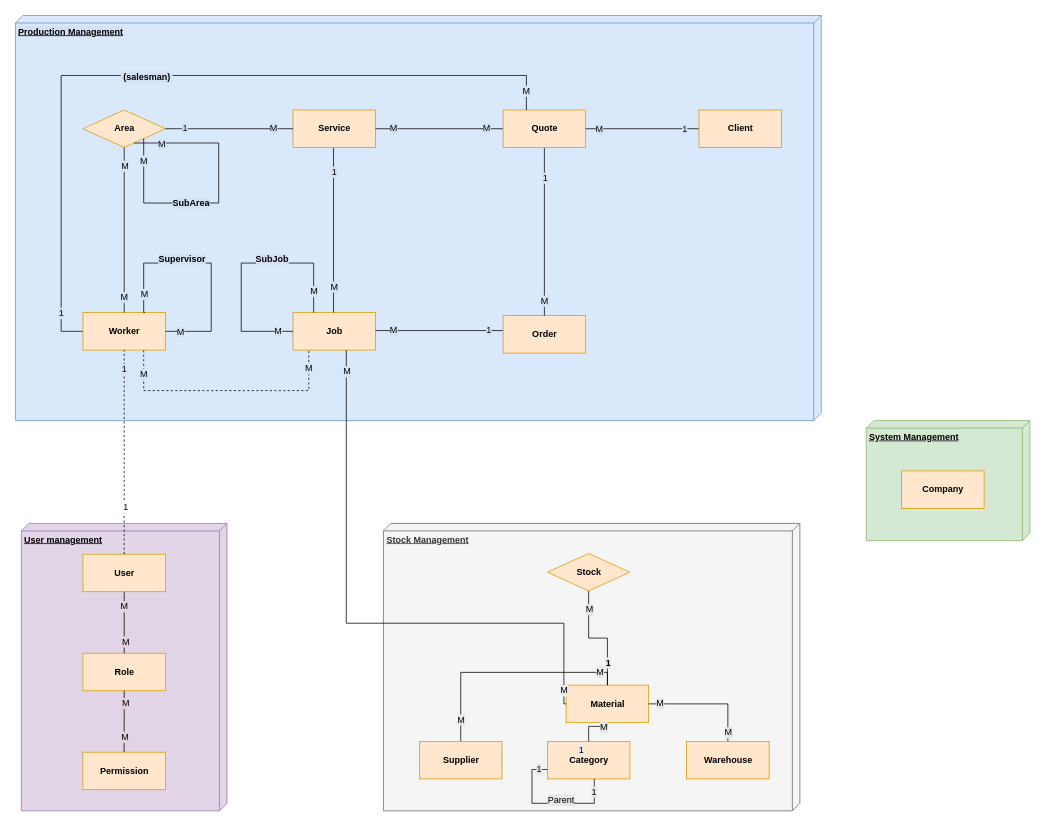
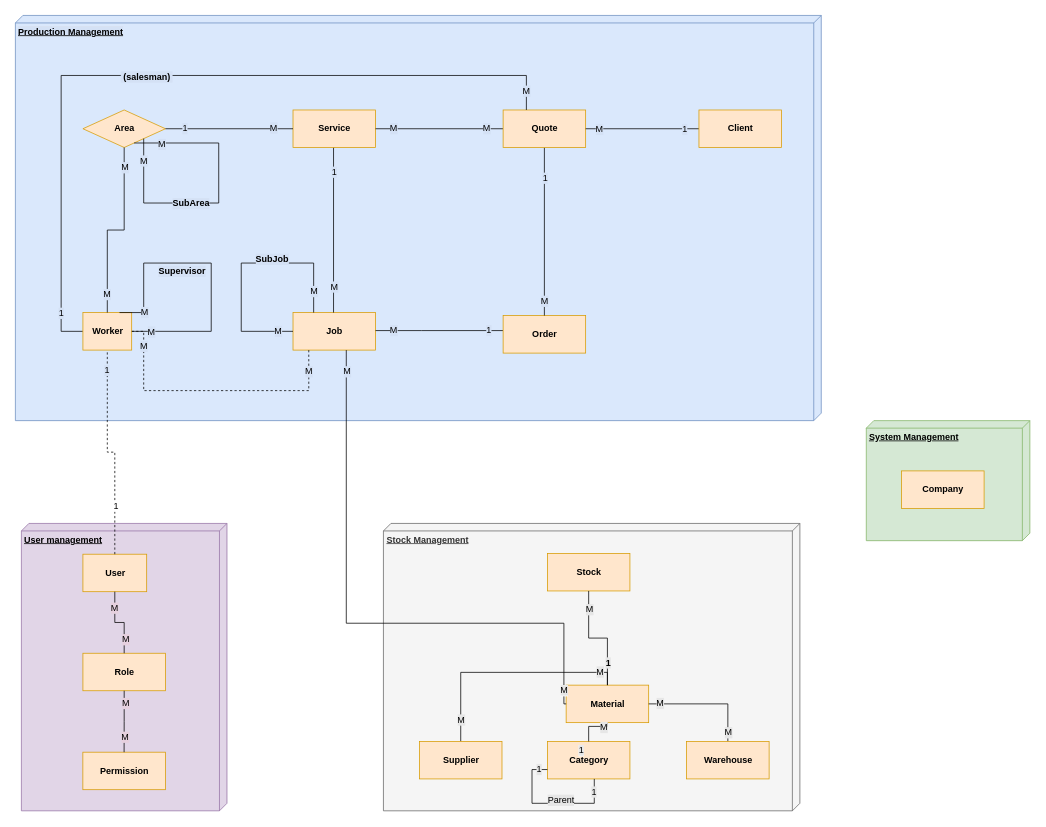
(124, 331) -> (107, 331)
(588, 572) -> (588, 572)
(124, 573) -> (115, 573)
